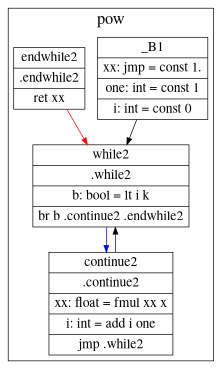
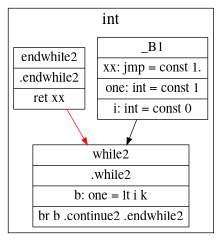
(111, 20) -> (111, 20)
(111, 195) -> (111, 195)
(111, 304) -> none
